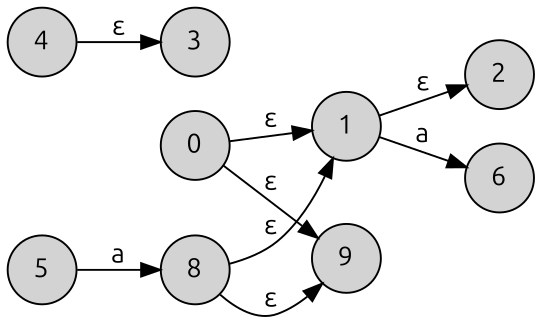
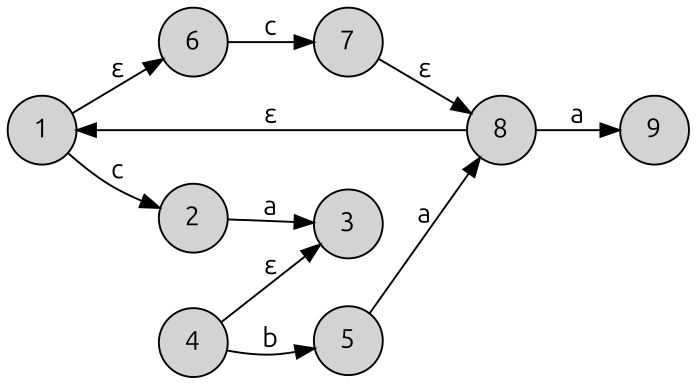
none -> (348, 42)
(423, 83) -> (118, 171)
(423, 135) -> (118, 70)
(195, 145) -> none
none -> (261, 221)
(271, 300) -> (578, 116)
none -> (261, 355)
